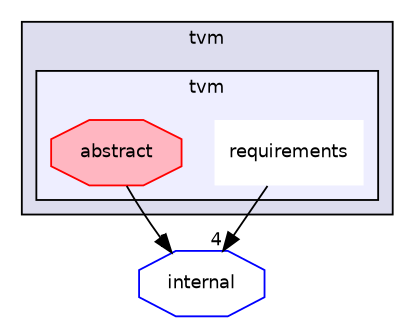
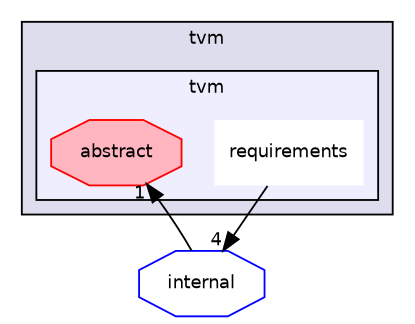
(143, 212) -> (176, 226)
